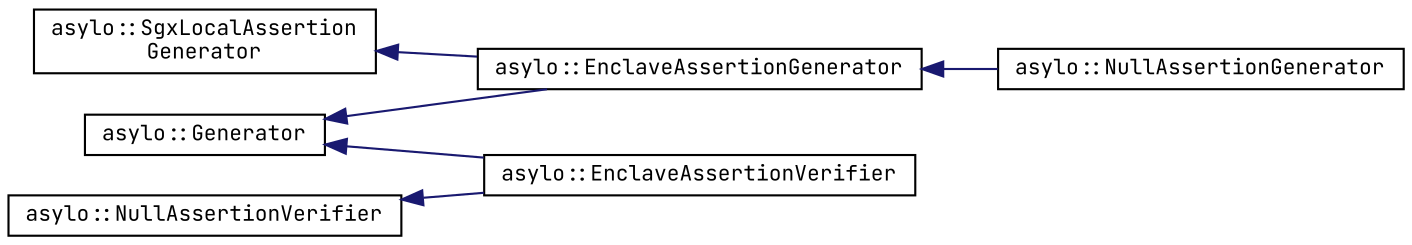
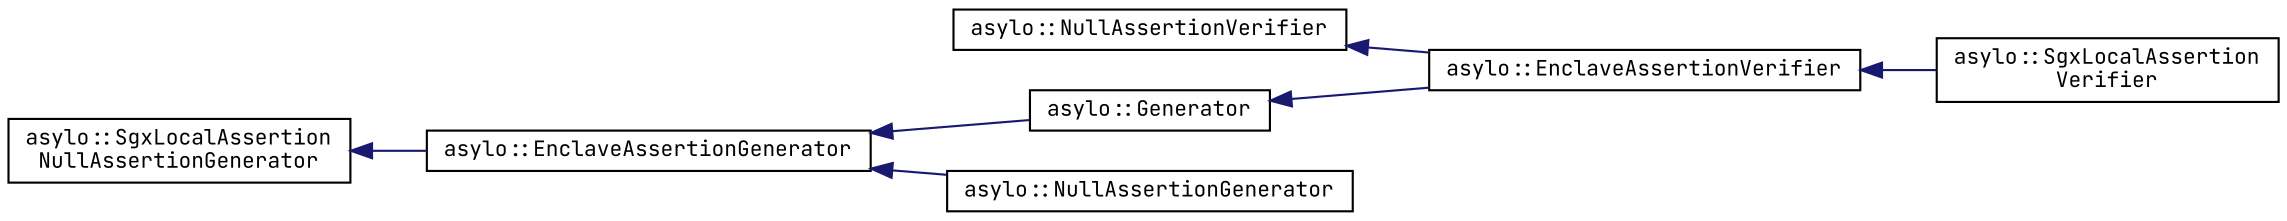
(205, 41) -> (179, 151)
none -> (2108, 70)
(447, 103) -> (961, 126)
